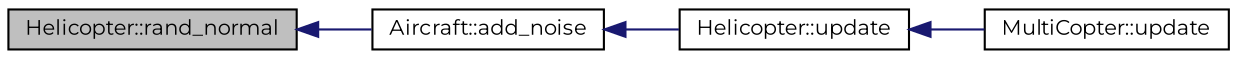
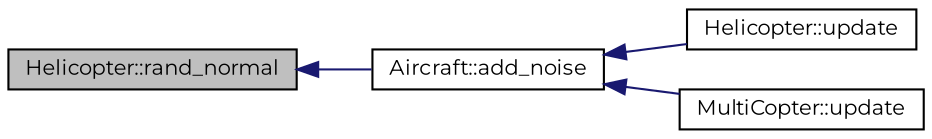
(958, 29) -> (653, 90)
